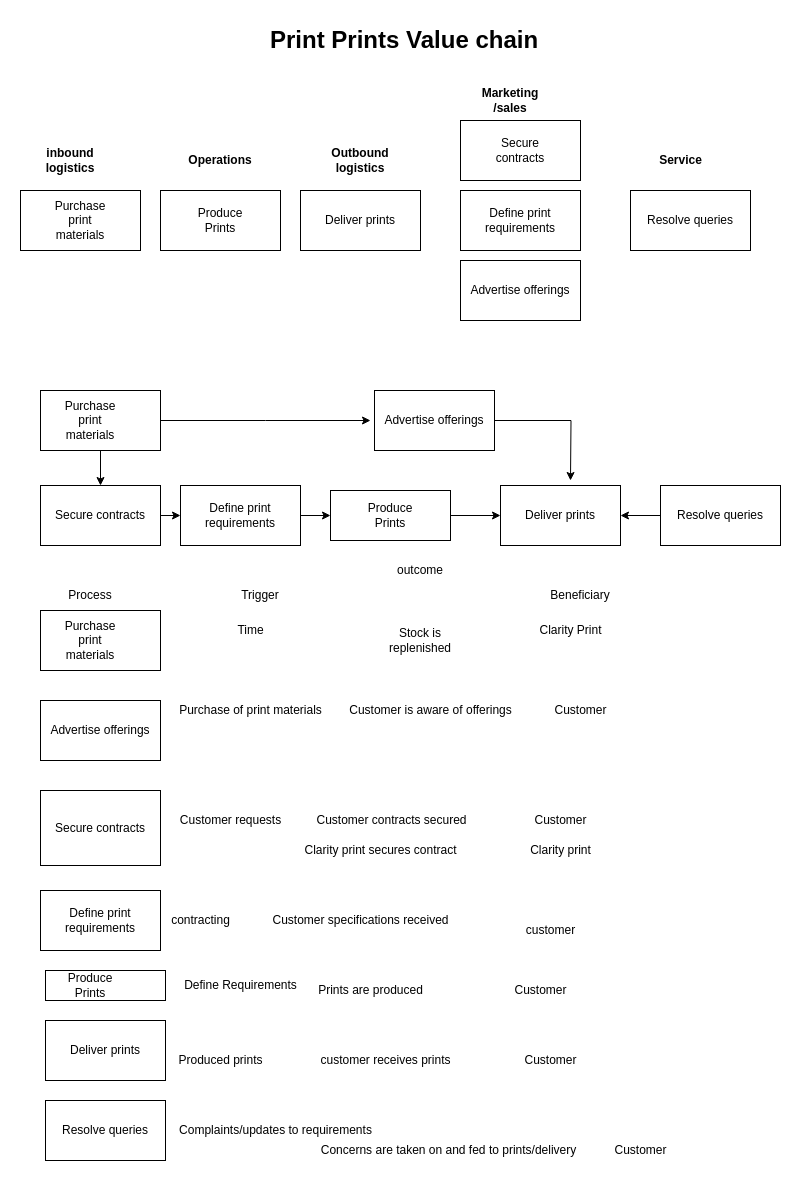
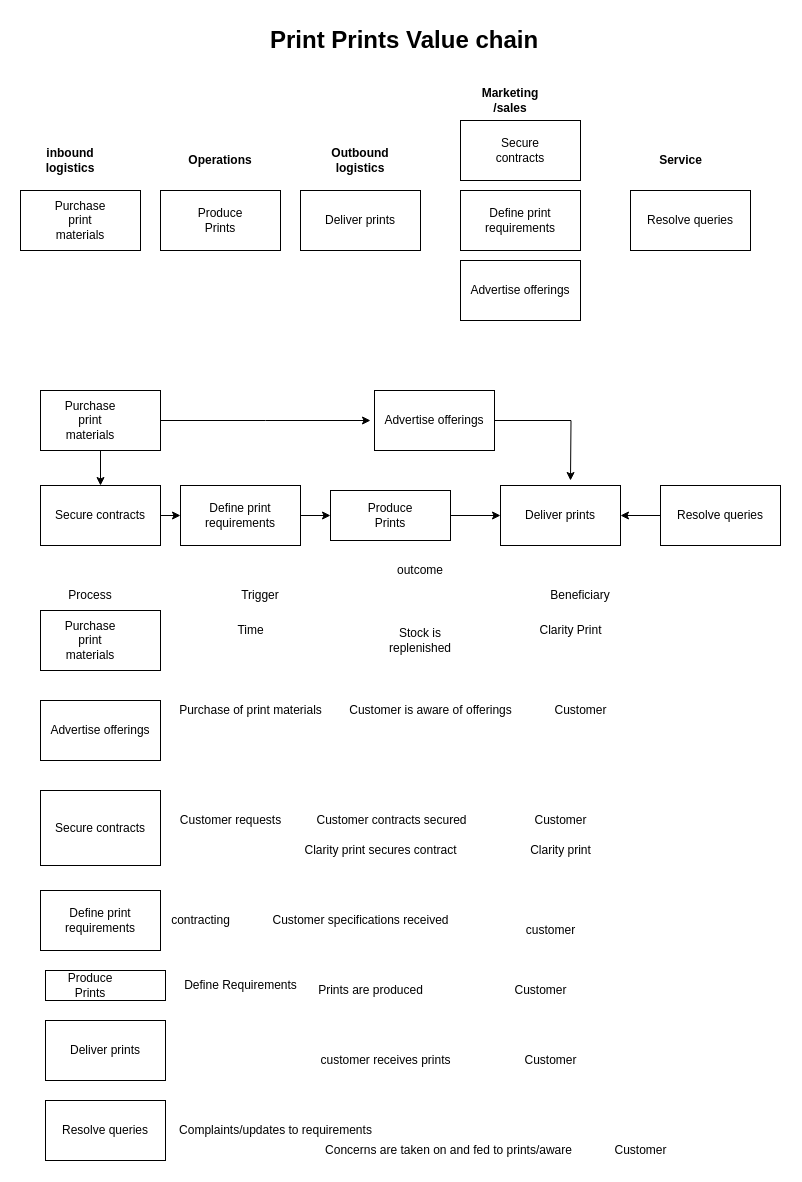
(221, 1061) -> none
(449, 1151) -> (449, 1151)
